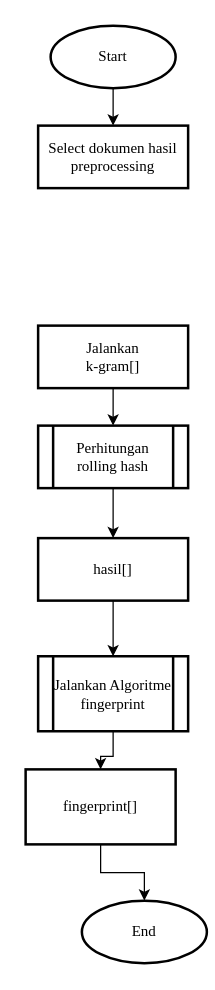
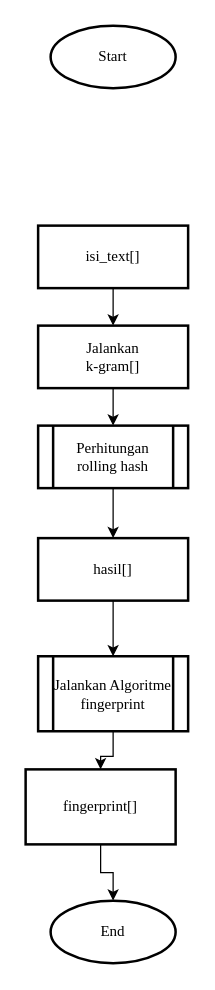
(113, 111) -> none
(113, 157) -> none
none -> (113, 257)
none -> (113, 311)
(144, 932) -> (113, 932)
